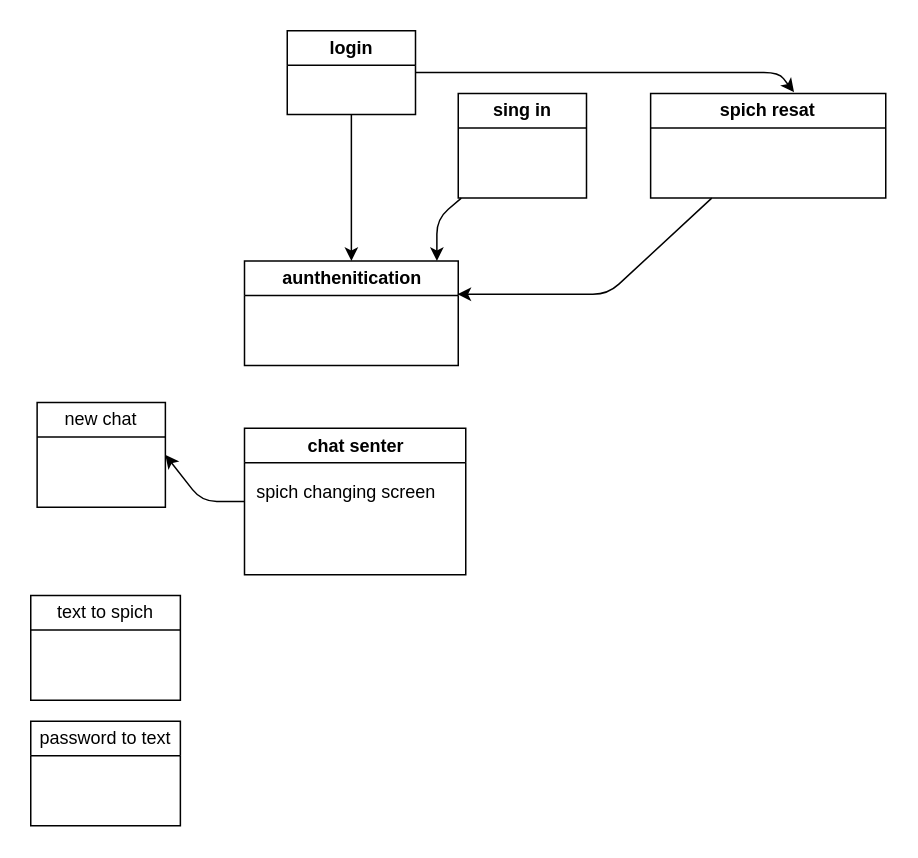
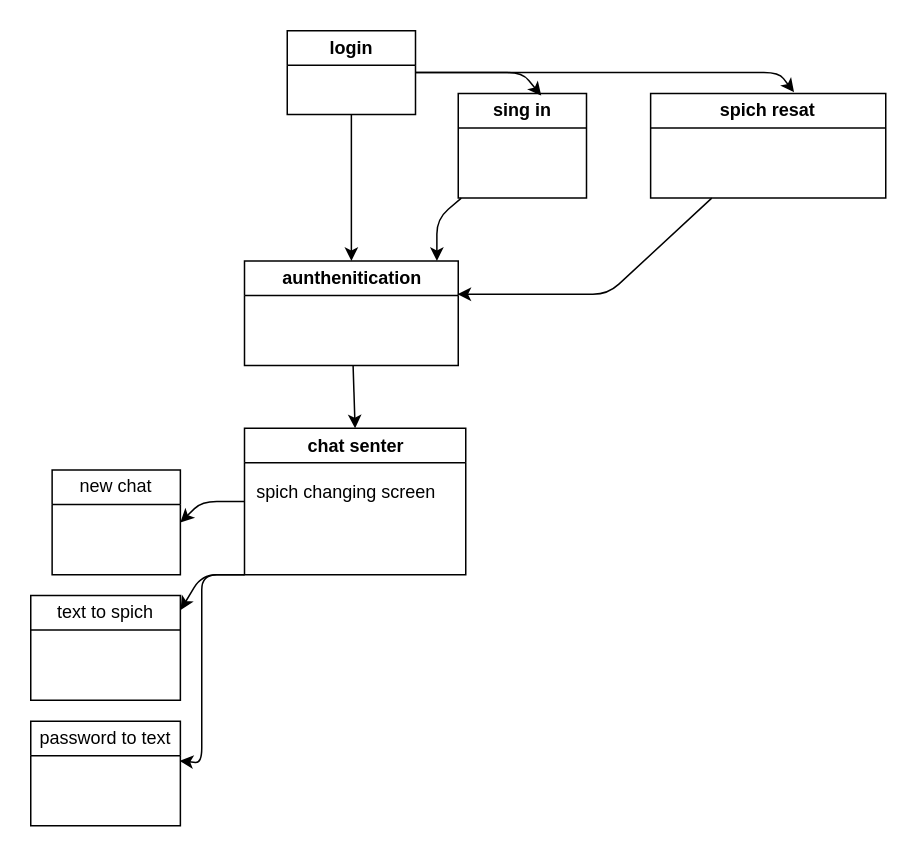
none -> (529, 80)
none -> (354, 394)
(101, 455) -> (116, 522)
none -> (192, 590)
none -> (202, 672)
